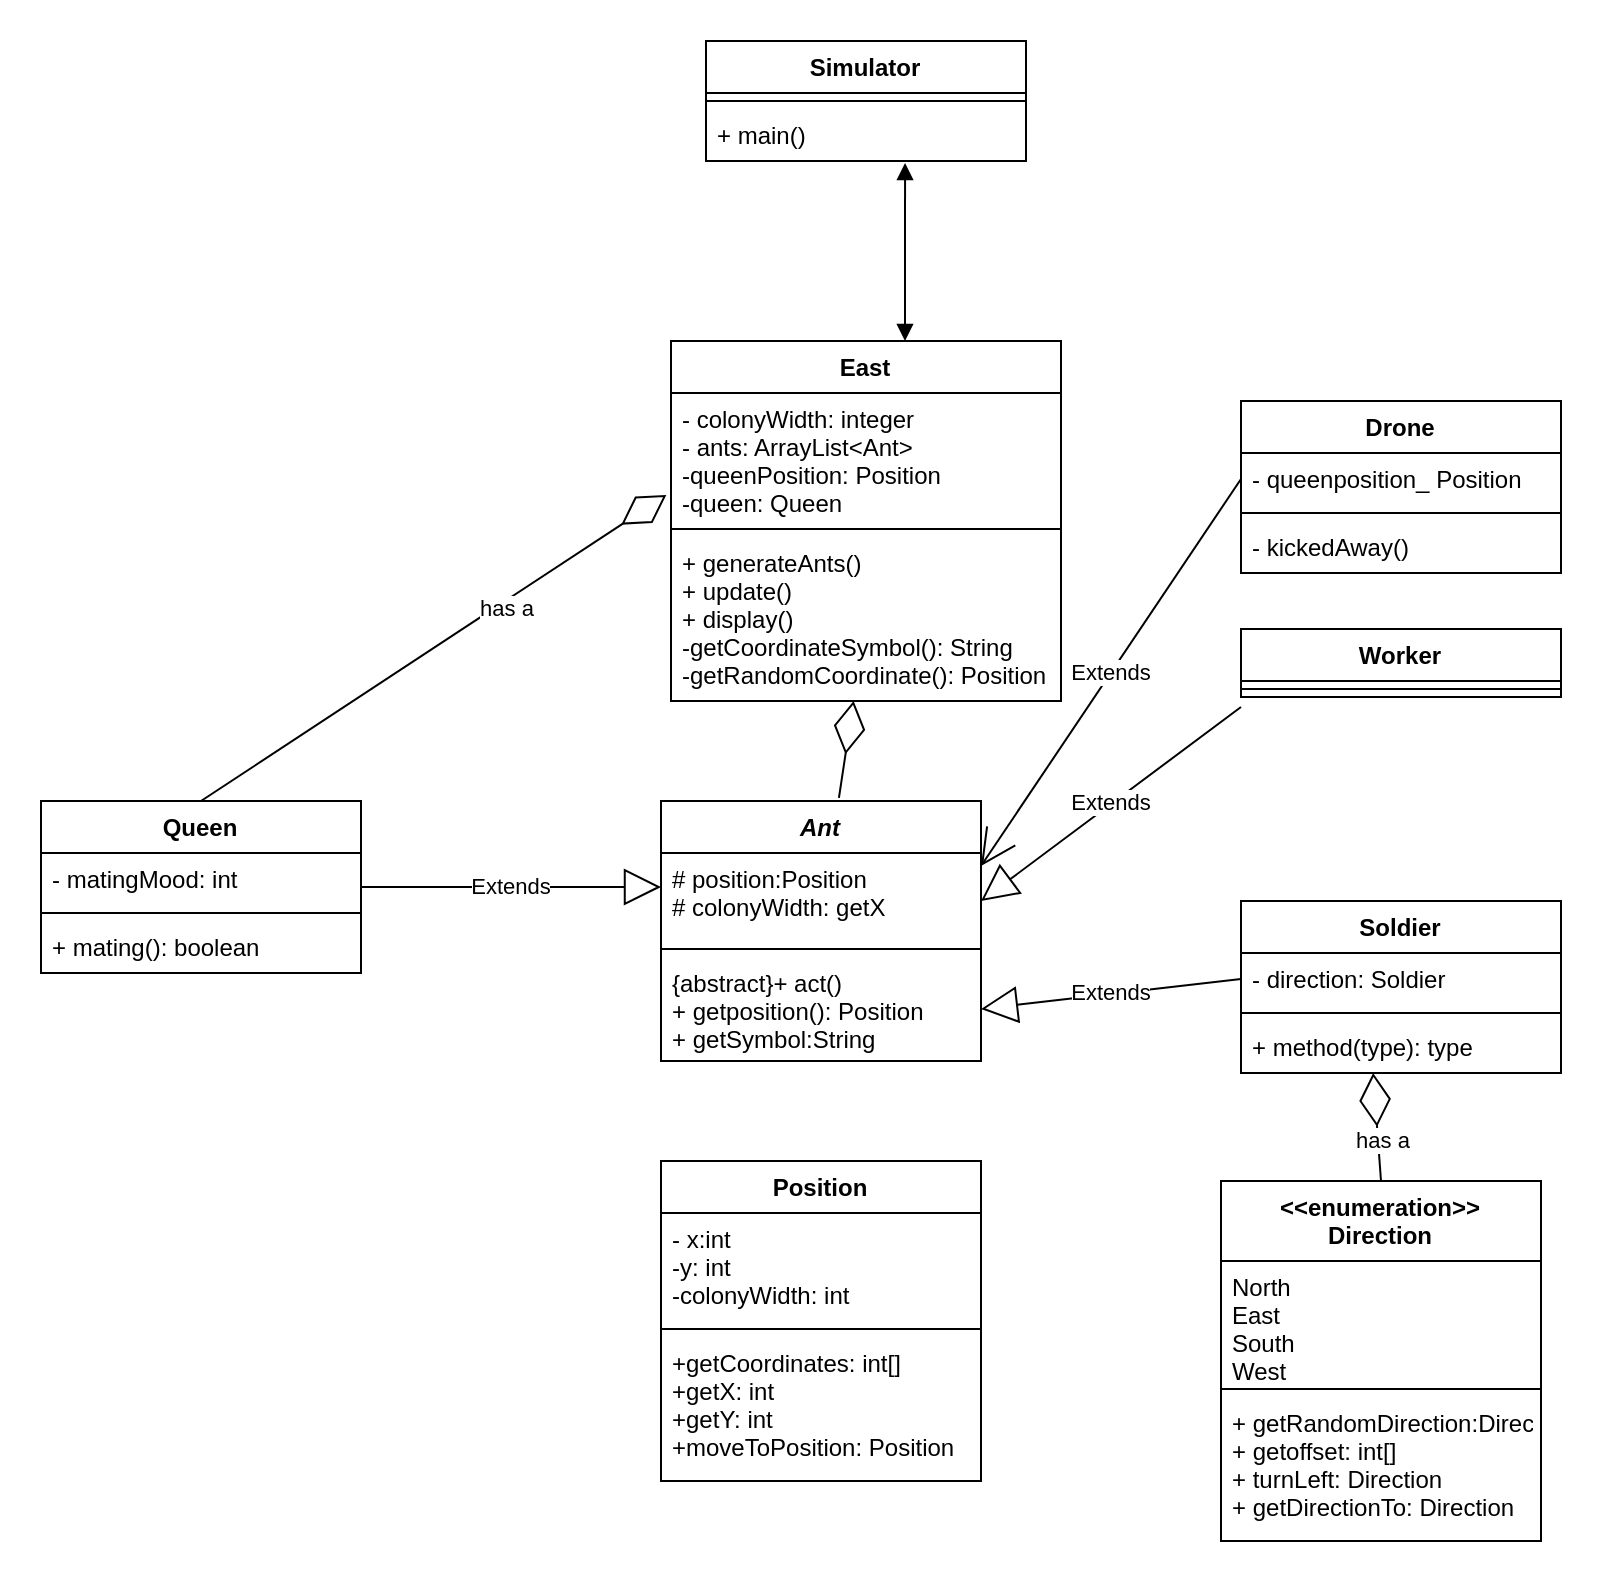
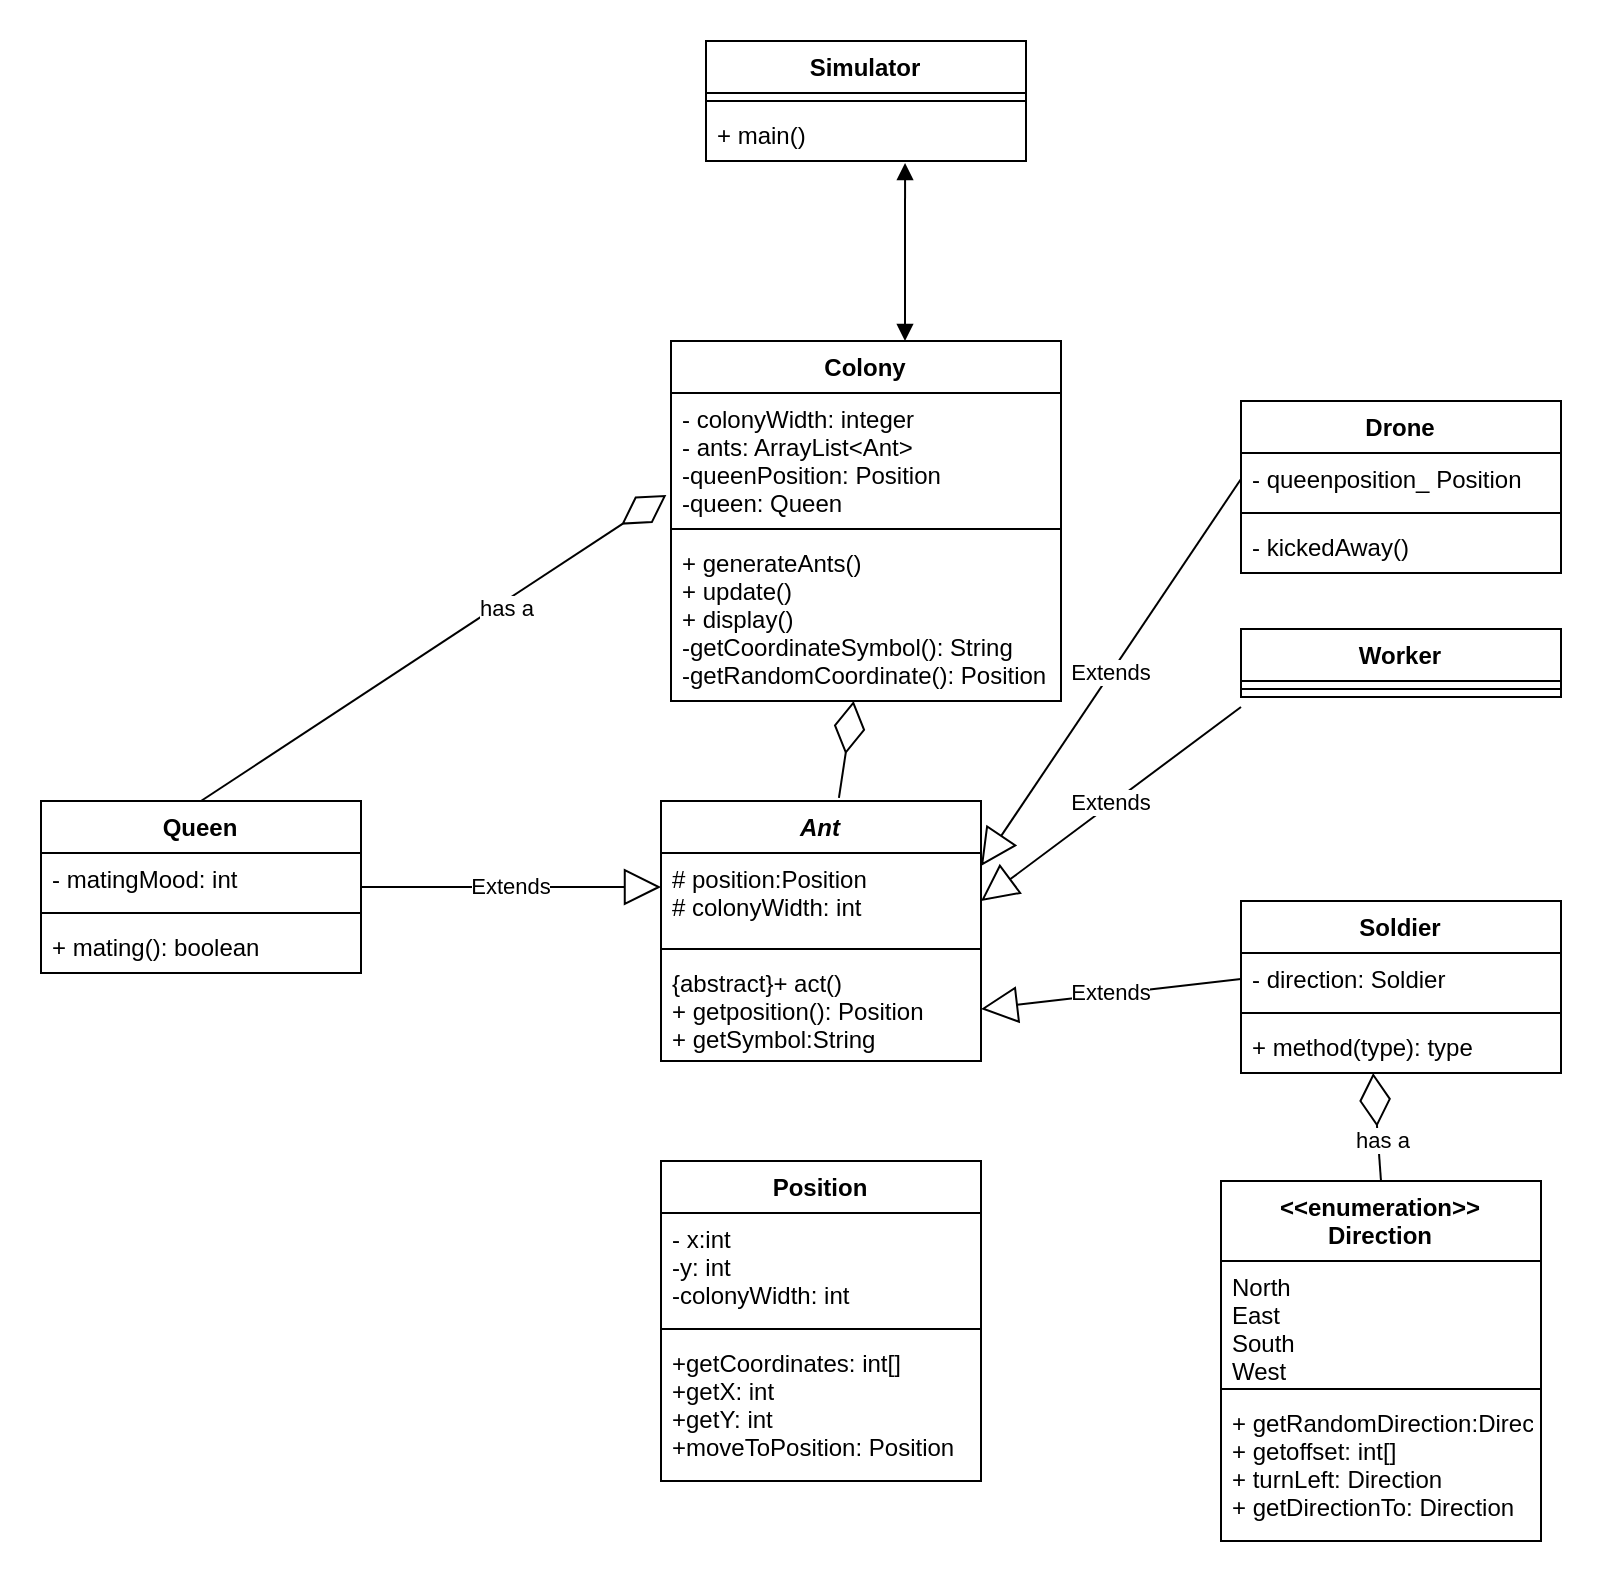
(865, 368) -> (865, 368)
(993, 848) -> (1002, 835)
(781, 880) -> (781, 880)
